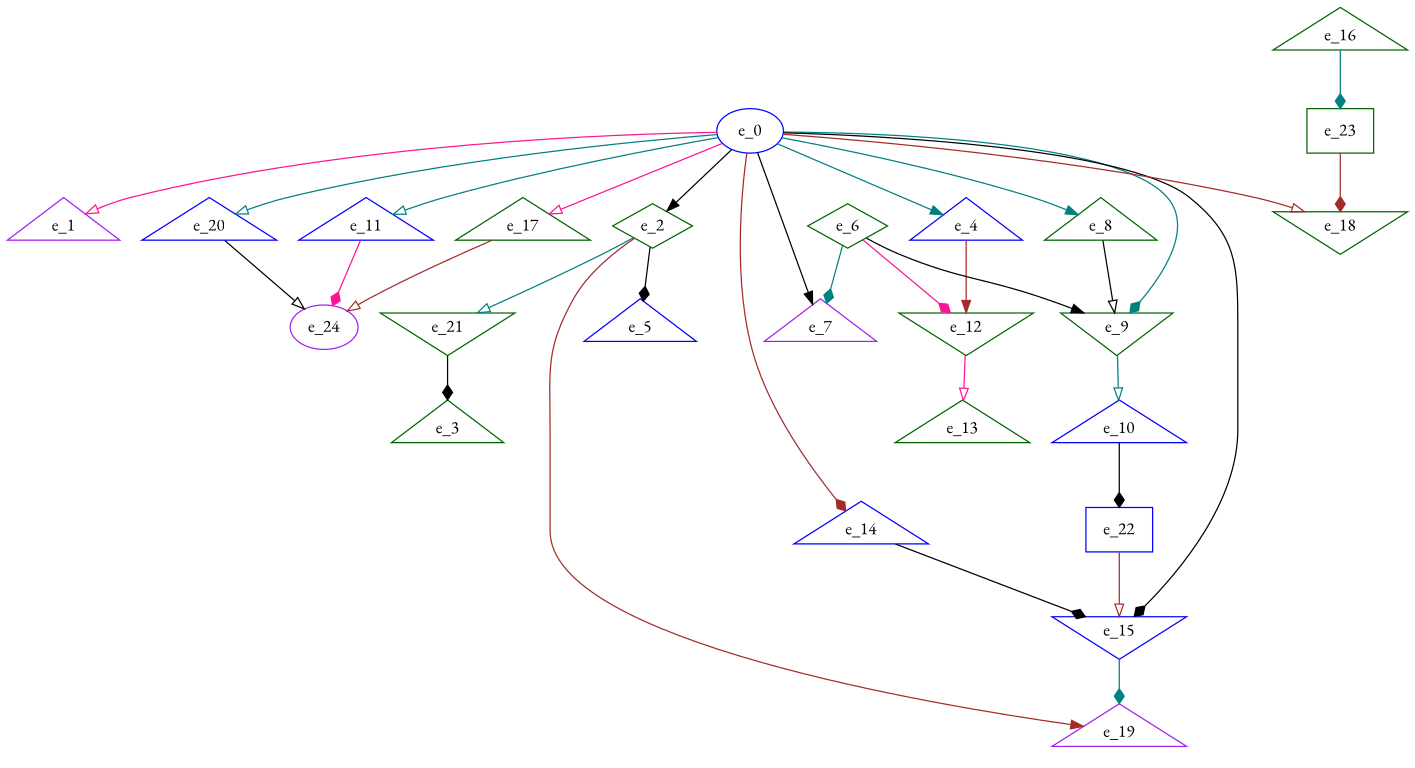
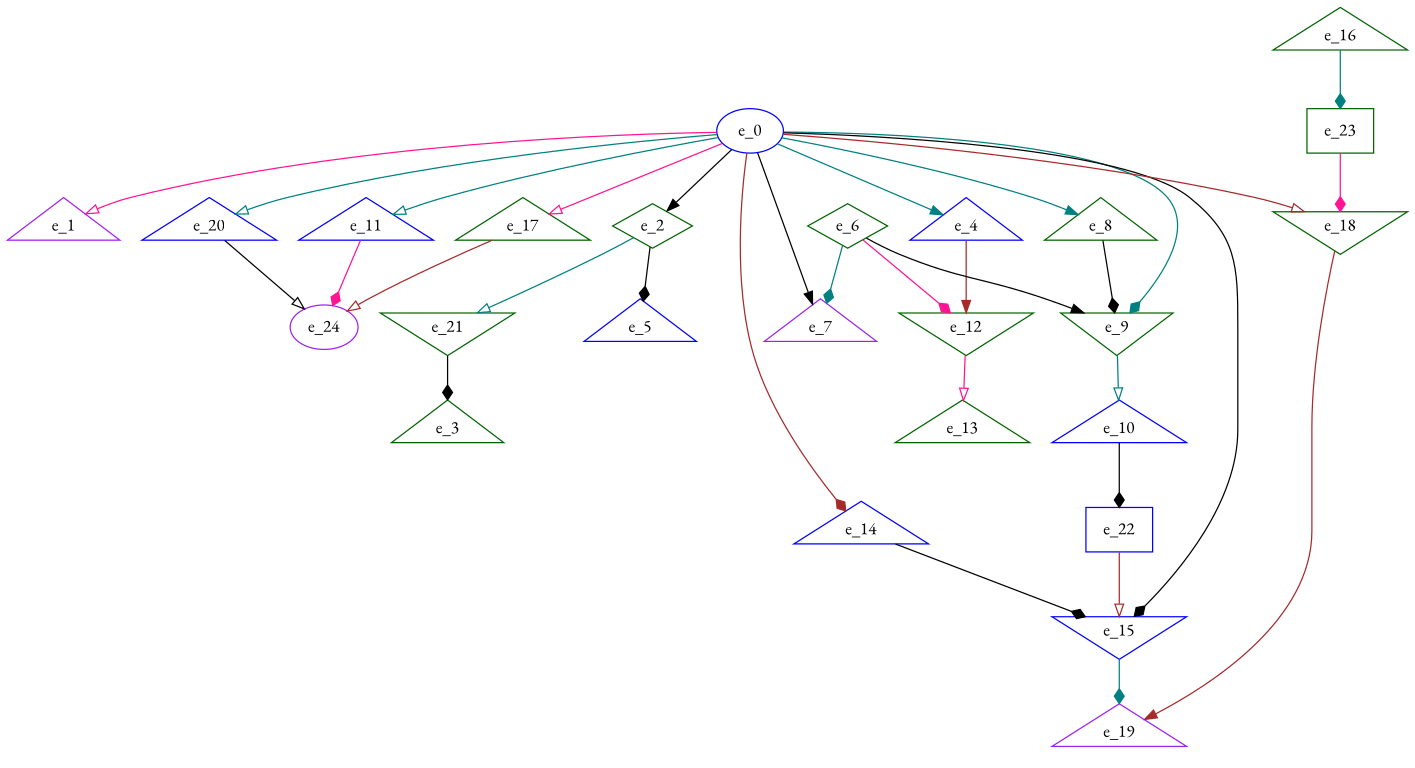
(1340, 175) -> (1340, 175)
(1108, 270) -> (1108, 270)
(636, 616) -> (1312, 516)
